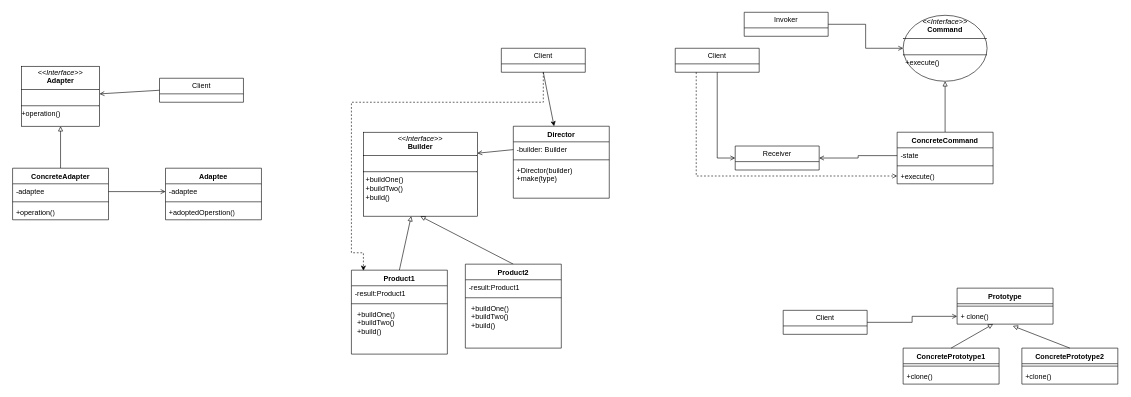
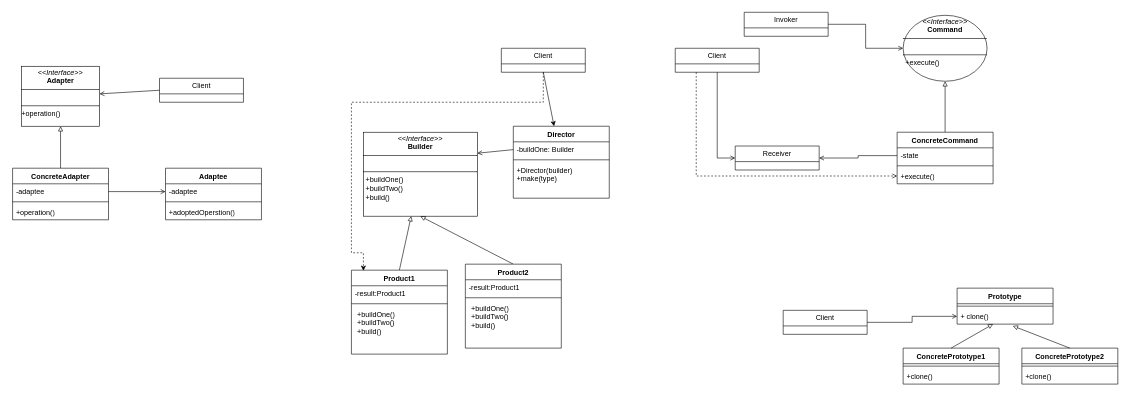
(546, 150) -> (548, 150)
